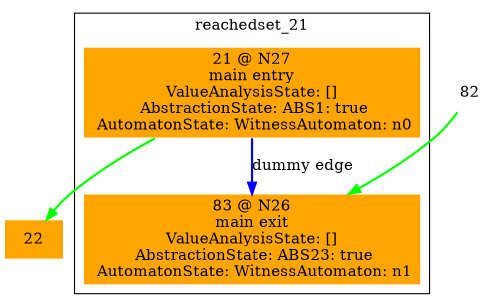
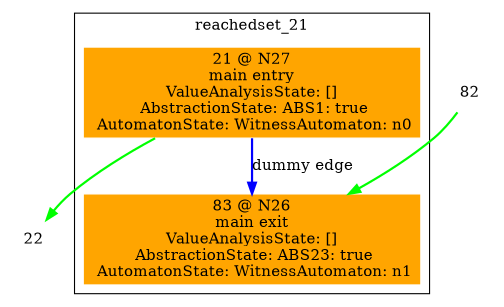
(34, 239) -> (34, 239)
